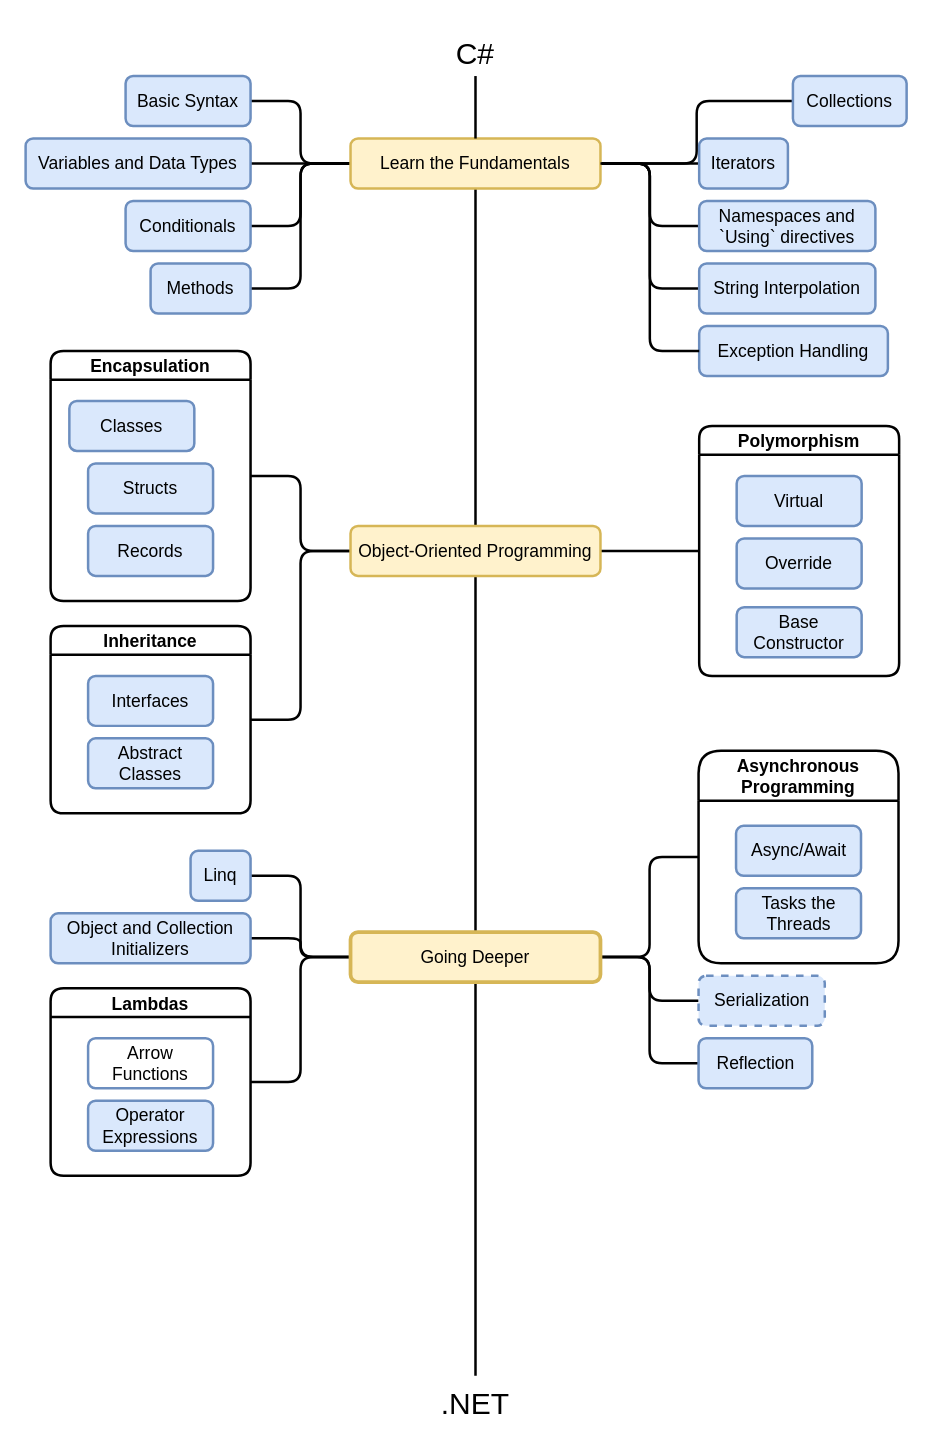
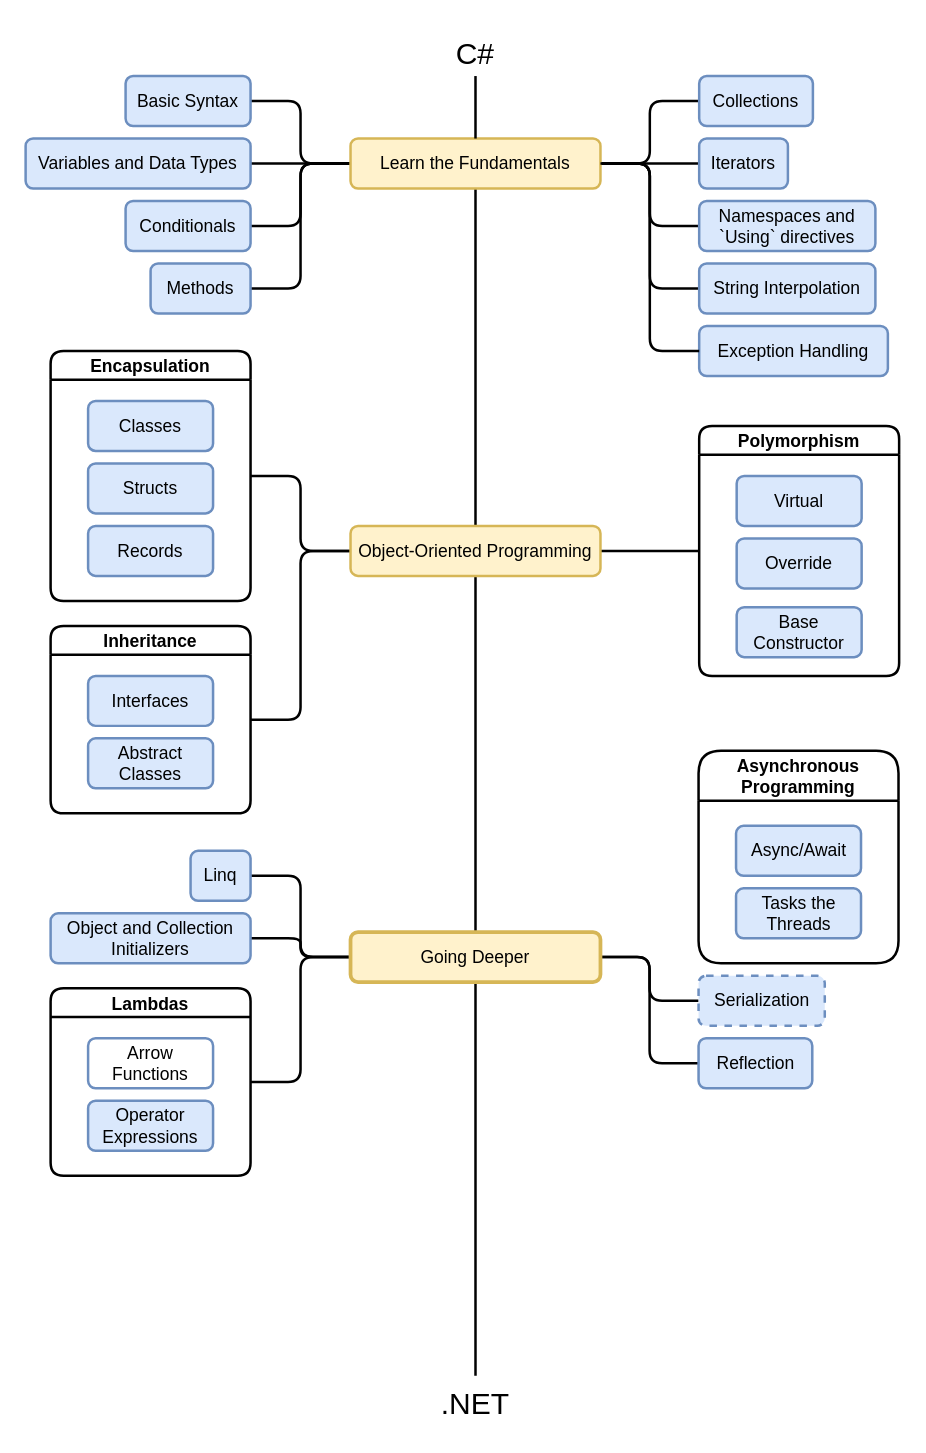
(850, 101) -> (756, 101)
(132, 426) -> (151, 426)
(650, 888) -> none
